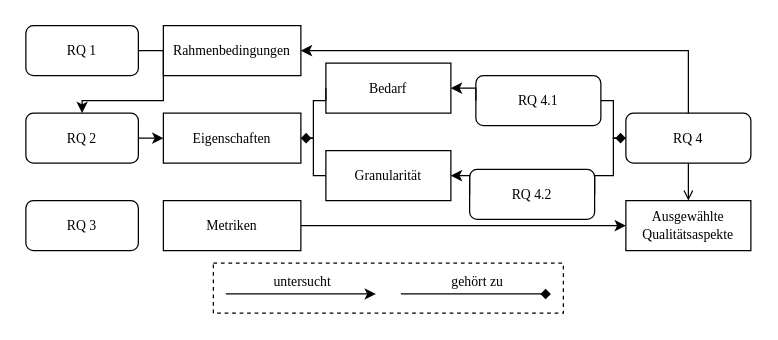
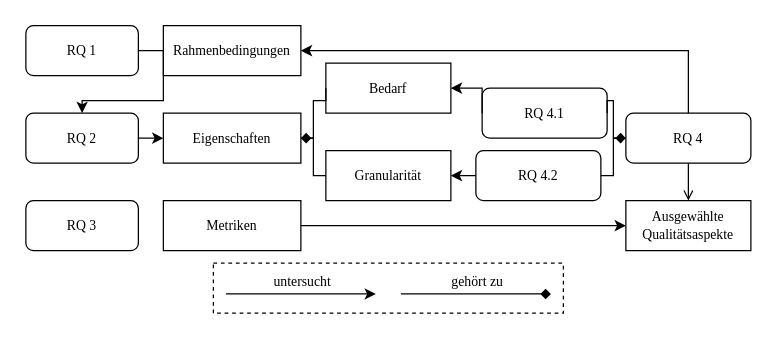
(538, 101) -> (544, 113)
(532, 194) -> (538, 176)
